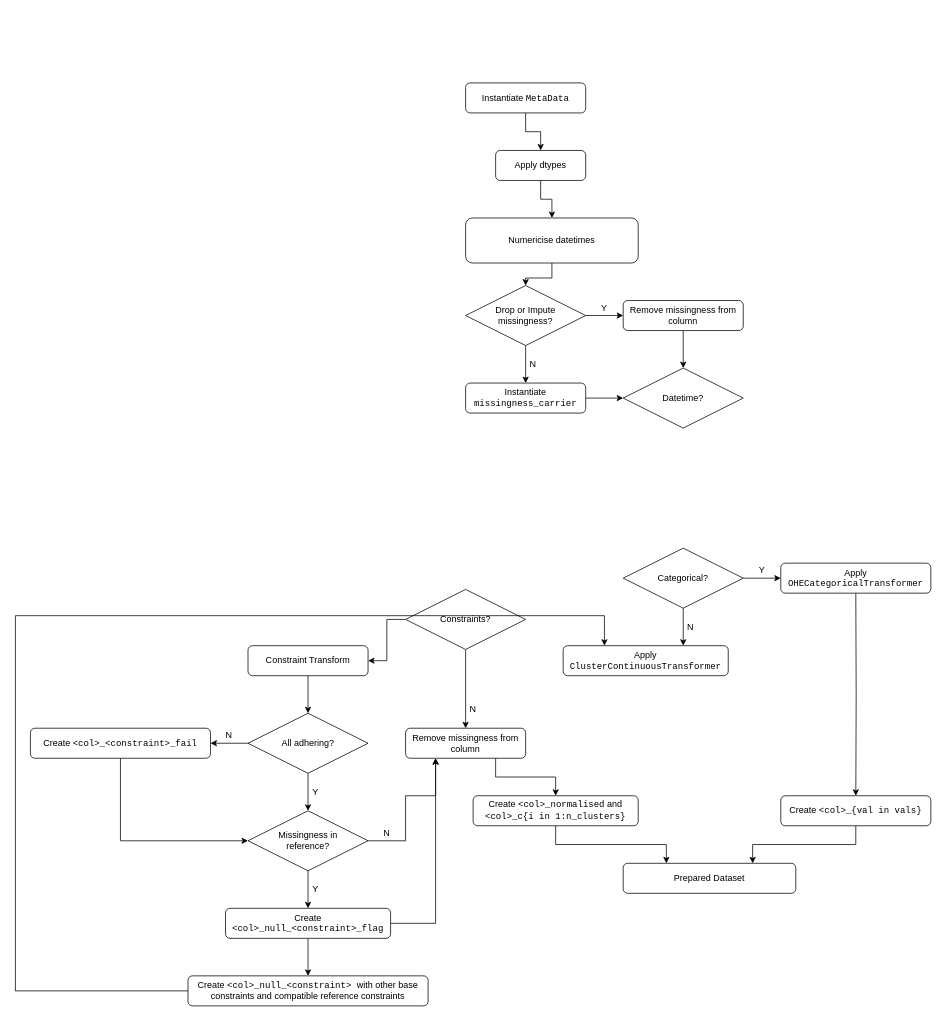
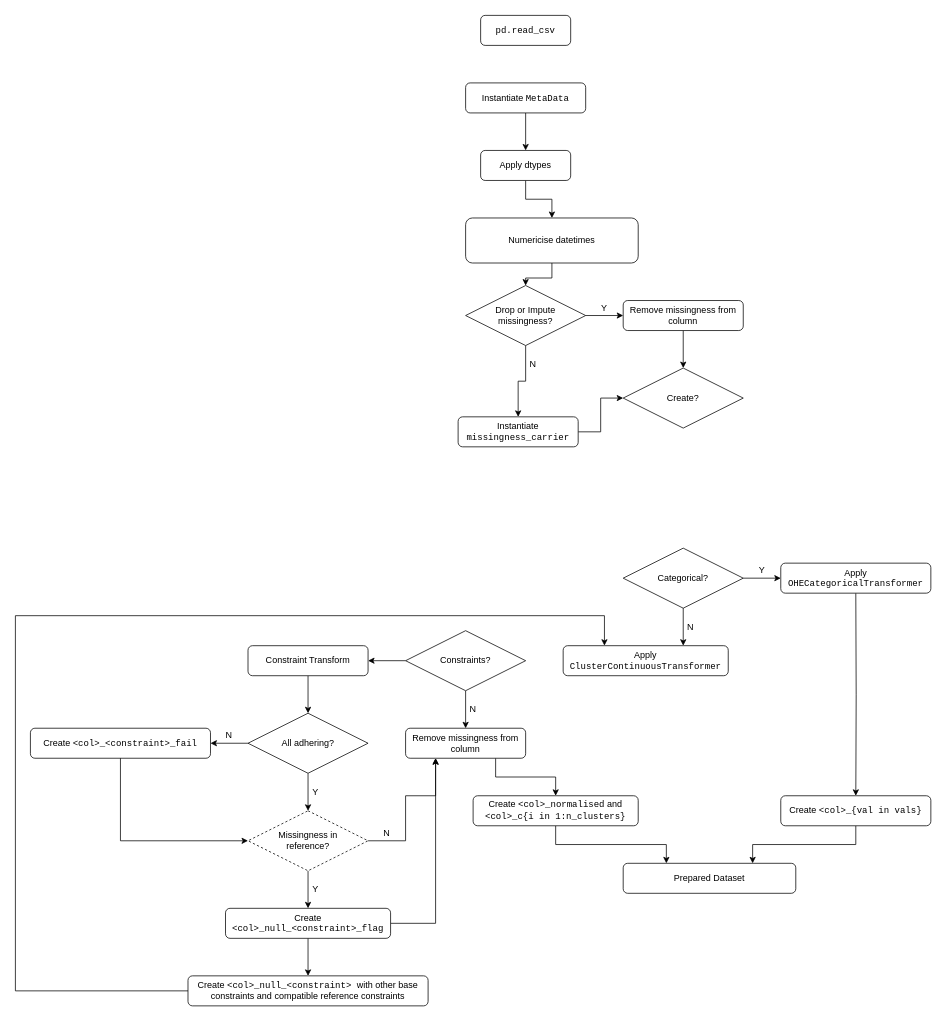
none -> (525, 30)
(540, 165) -> (525, 165)
(525, 398) -> (518, 432)
(683, 398) -> (683, 398)
(465, 619) -> (465, 660)
(308, 840) -> (308, 840)
